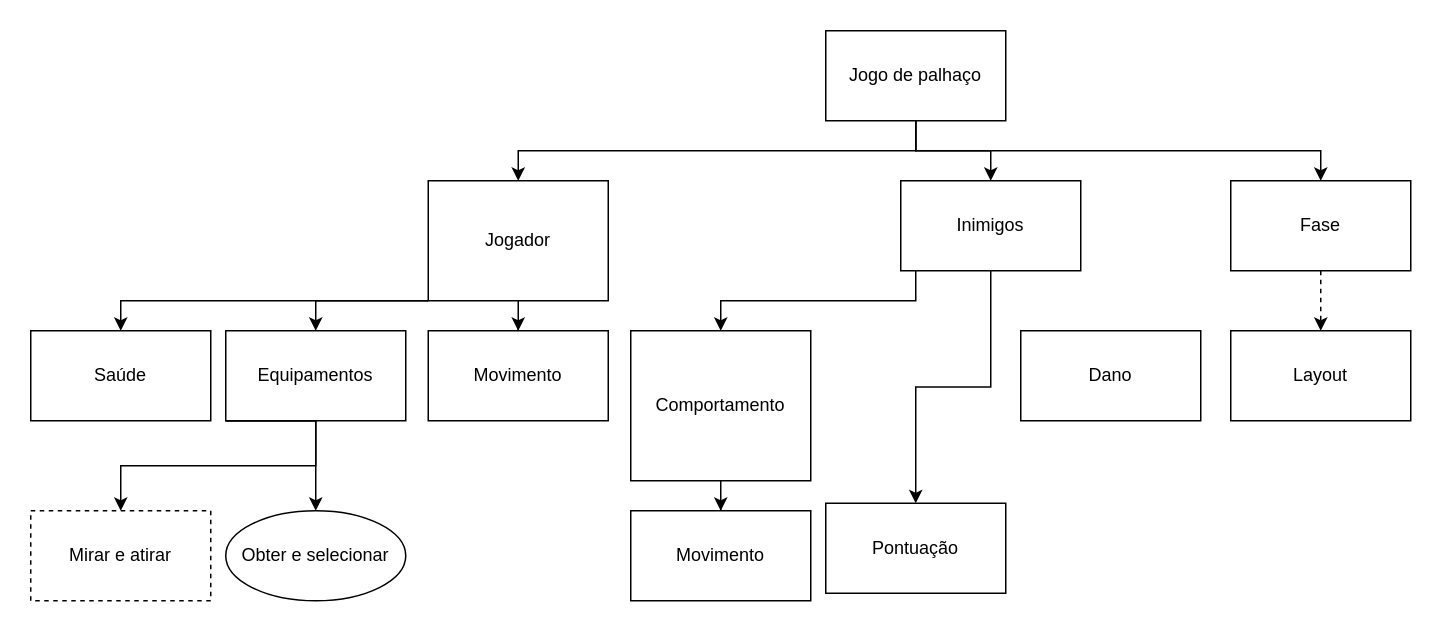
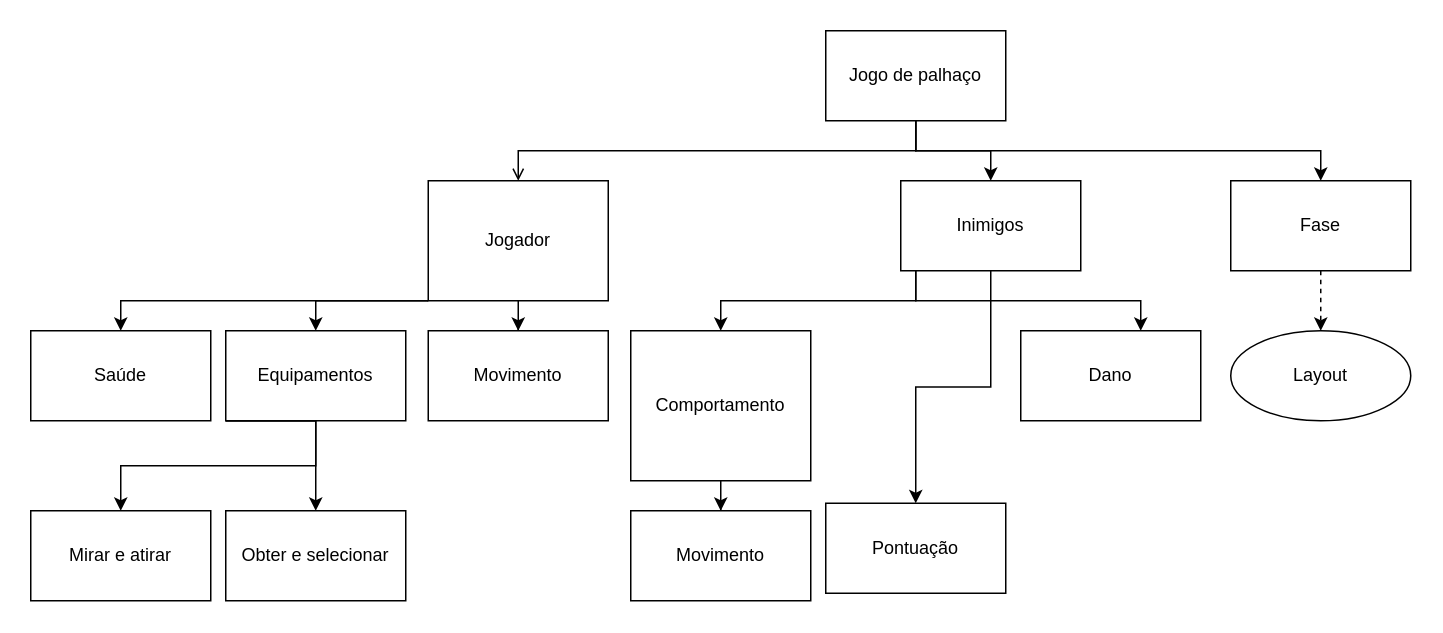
(518, 169) -> (518, 171)
none -> (1038, 301)
(1321, 376) -> (1321, 376)
(121, 556) -> (121, 556)
(316, 556) -> (316, 556)
